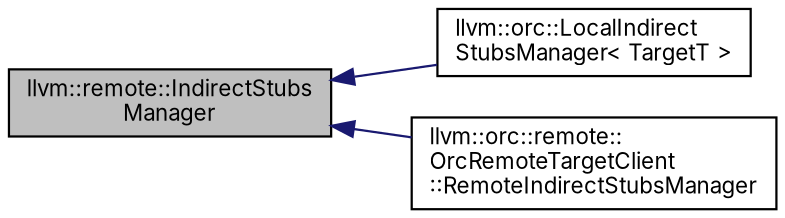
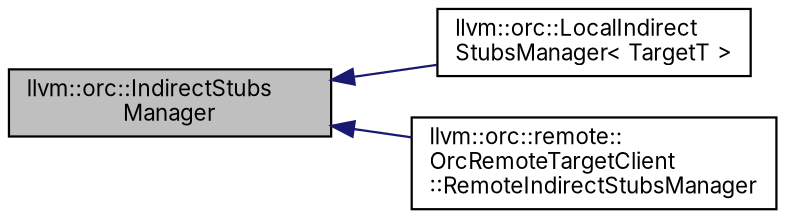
(170, 103) -> (170, 103)
